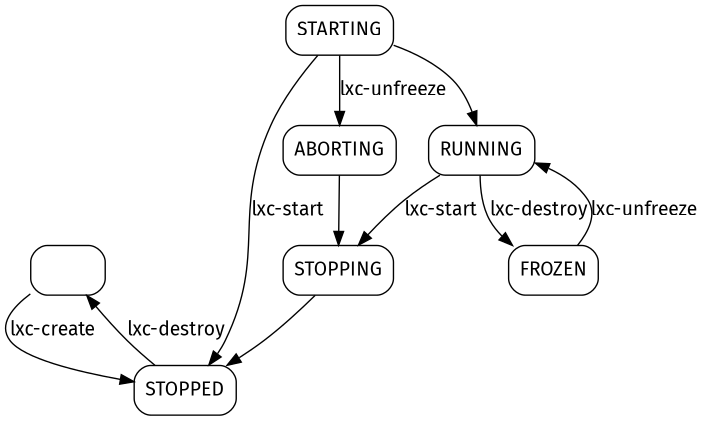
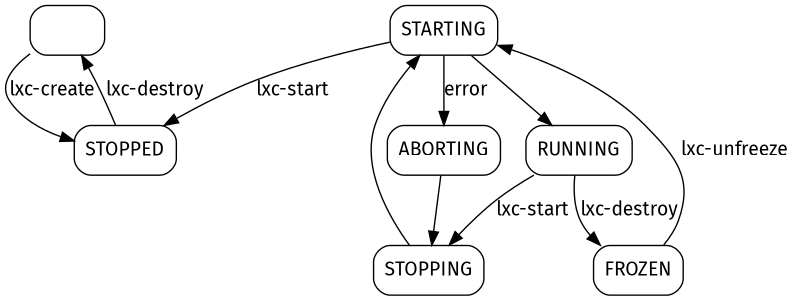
(393, 90) -> (466, 90)
(587, 199) -> (639, 119)
(279, 329) -> (372, 155)
